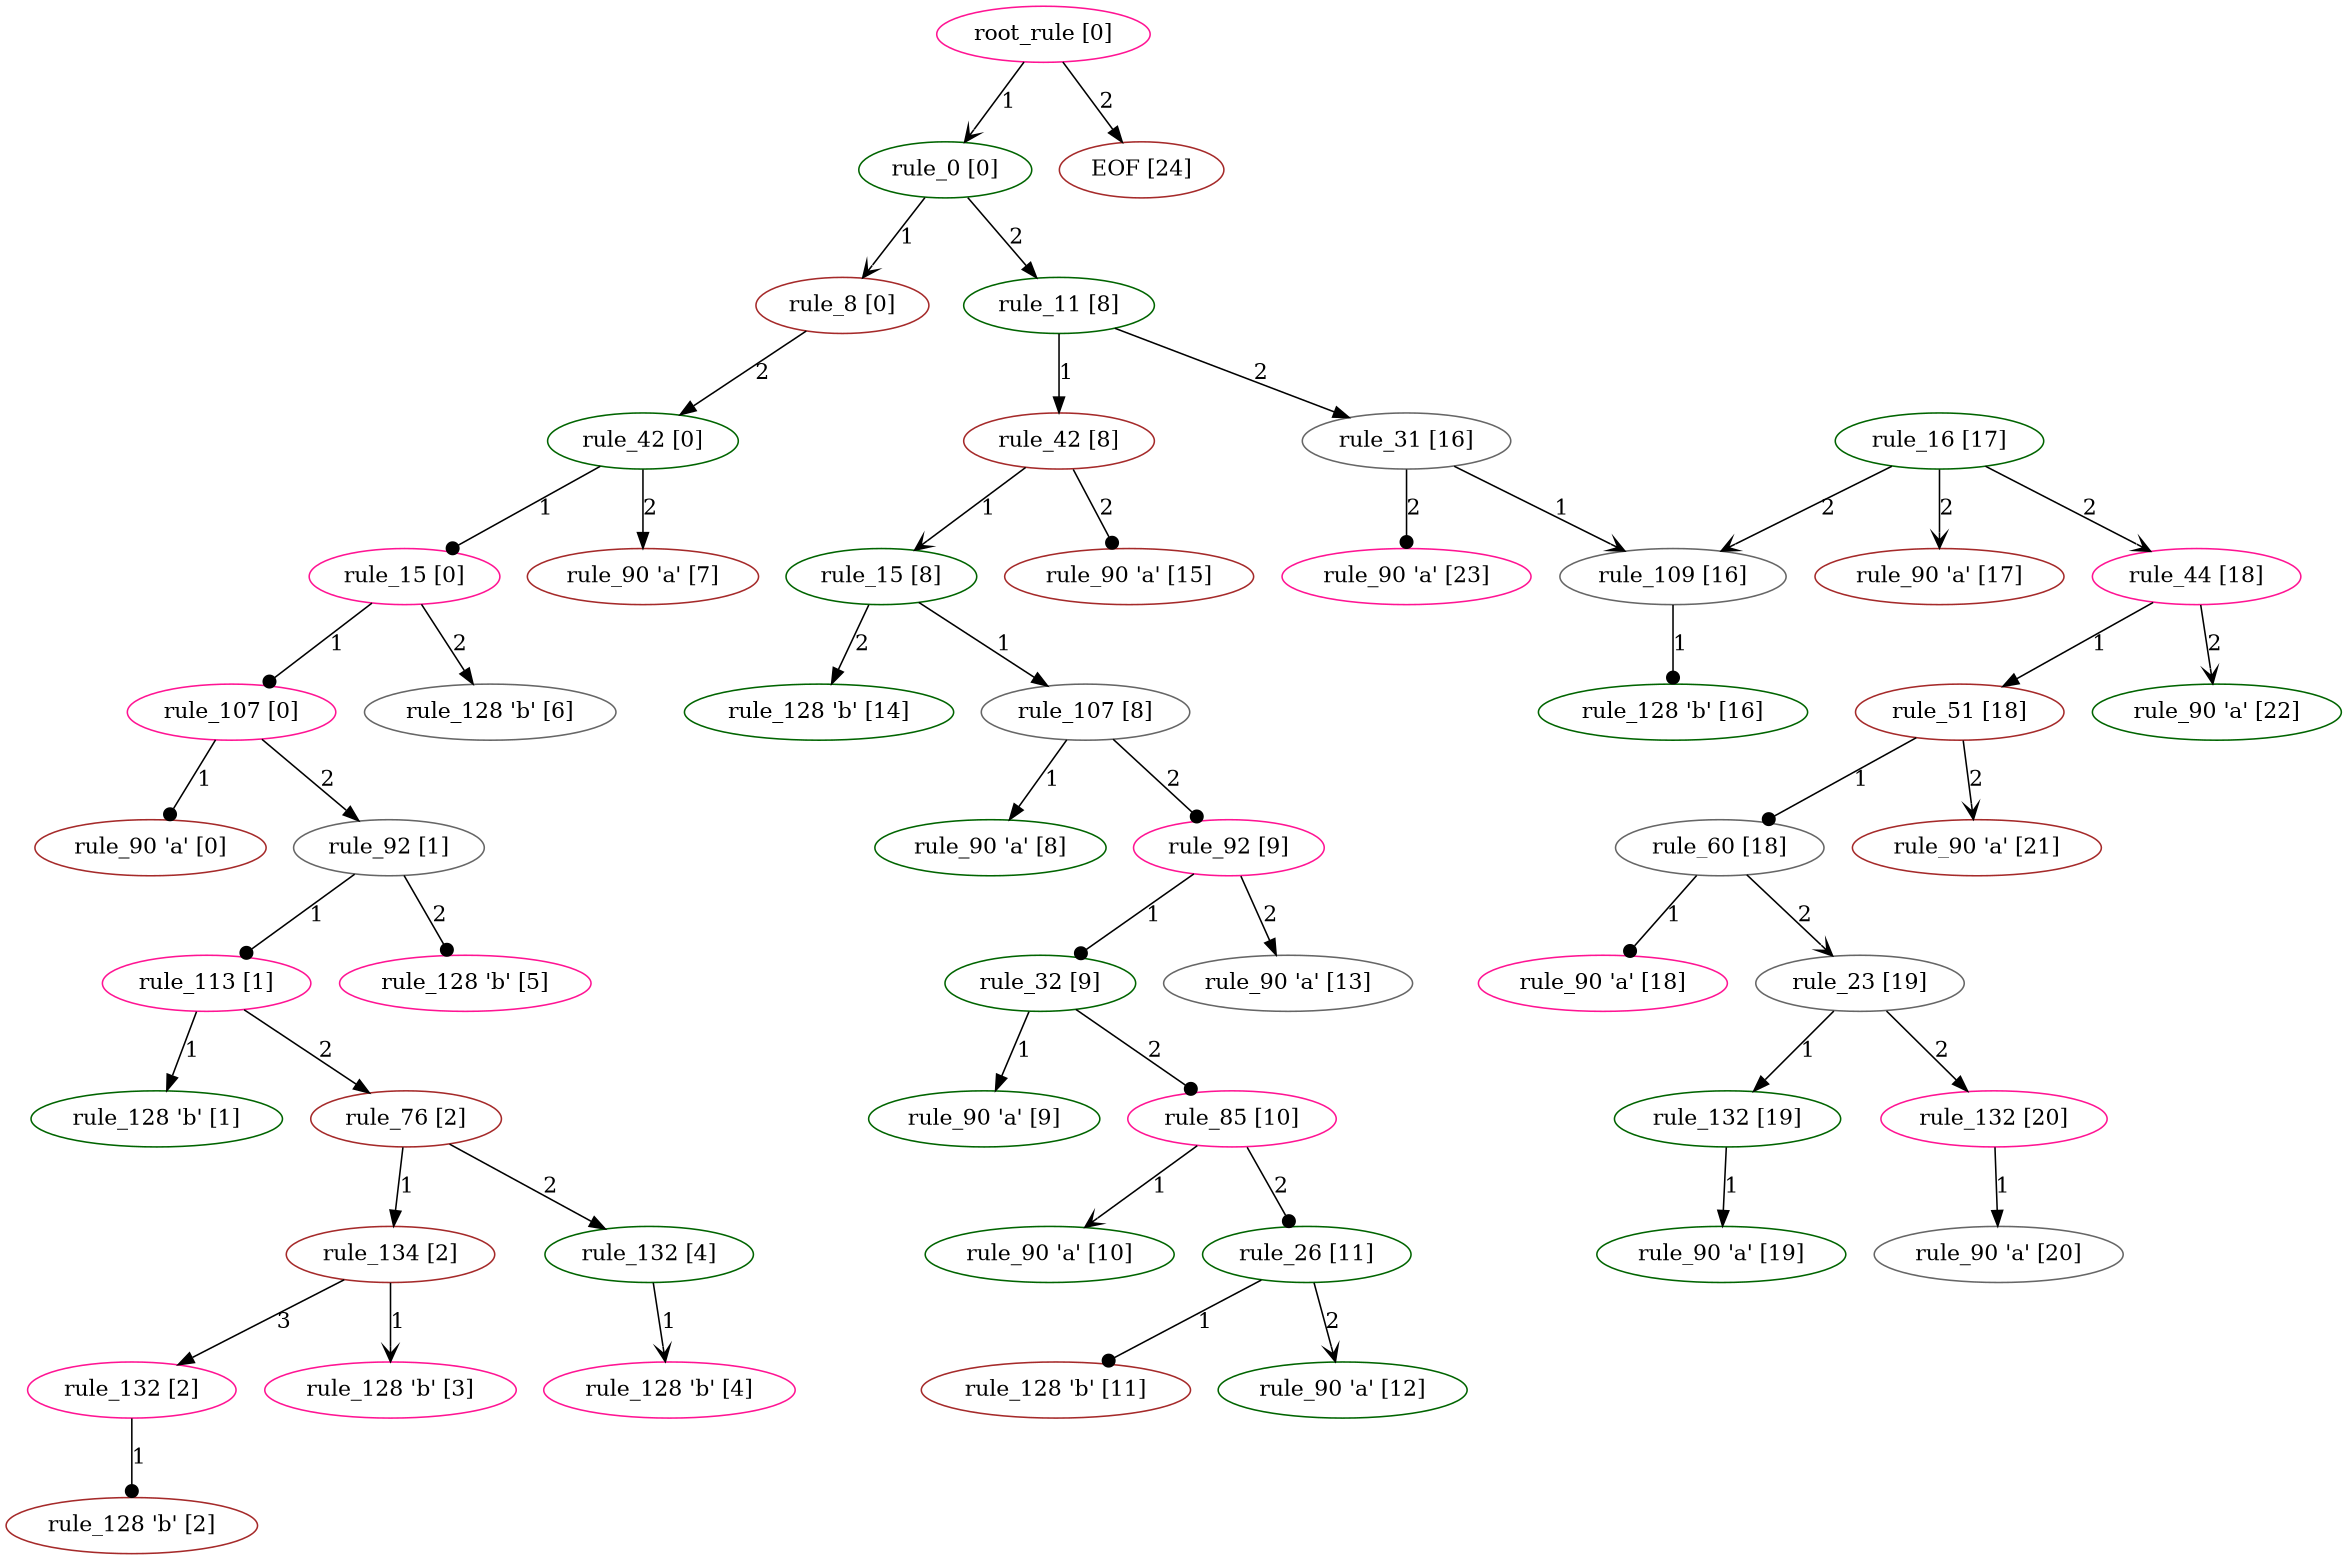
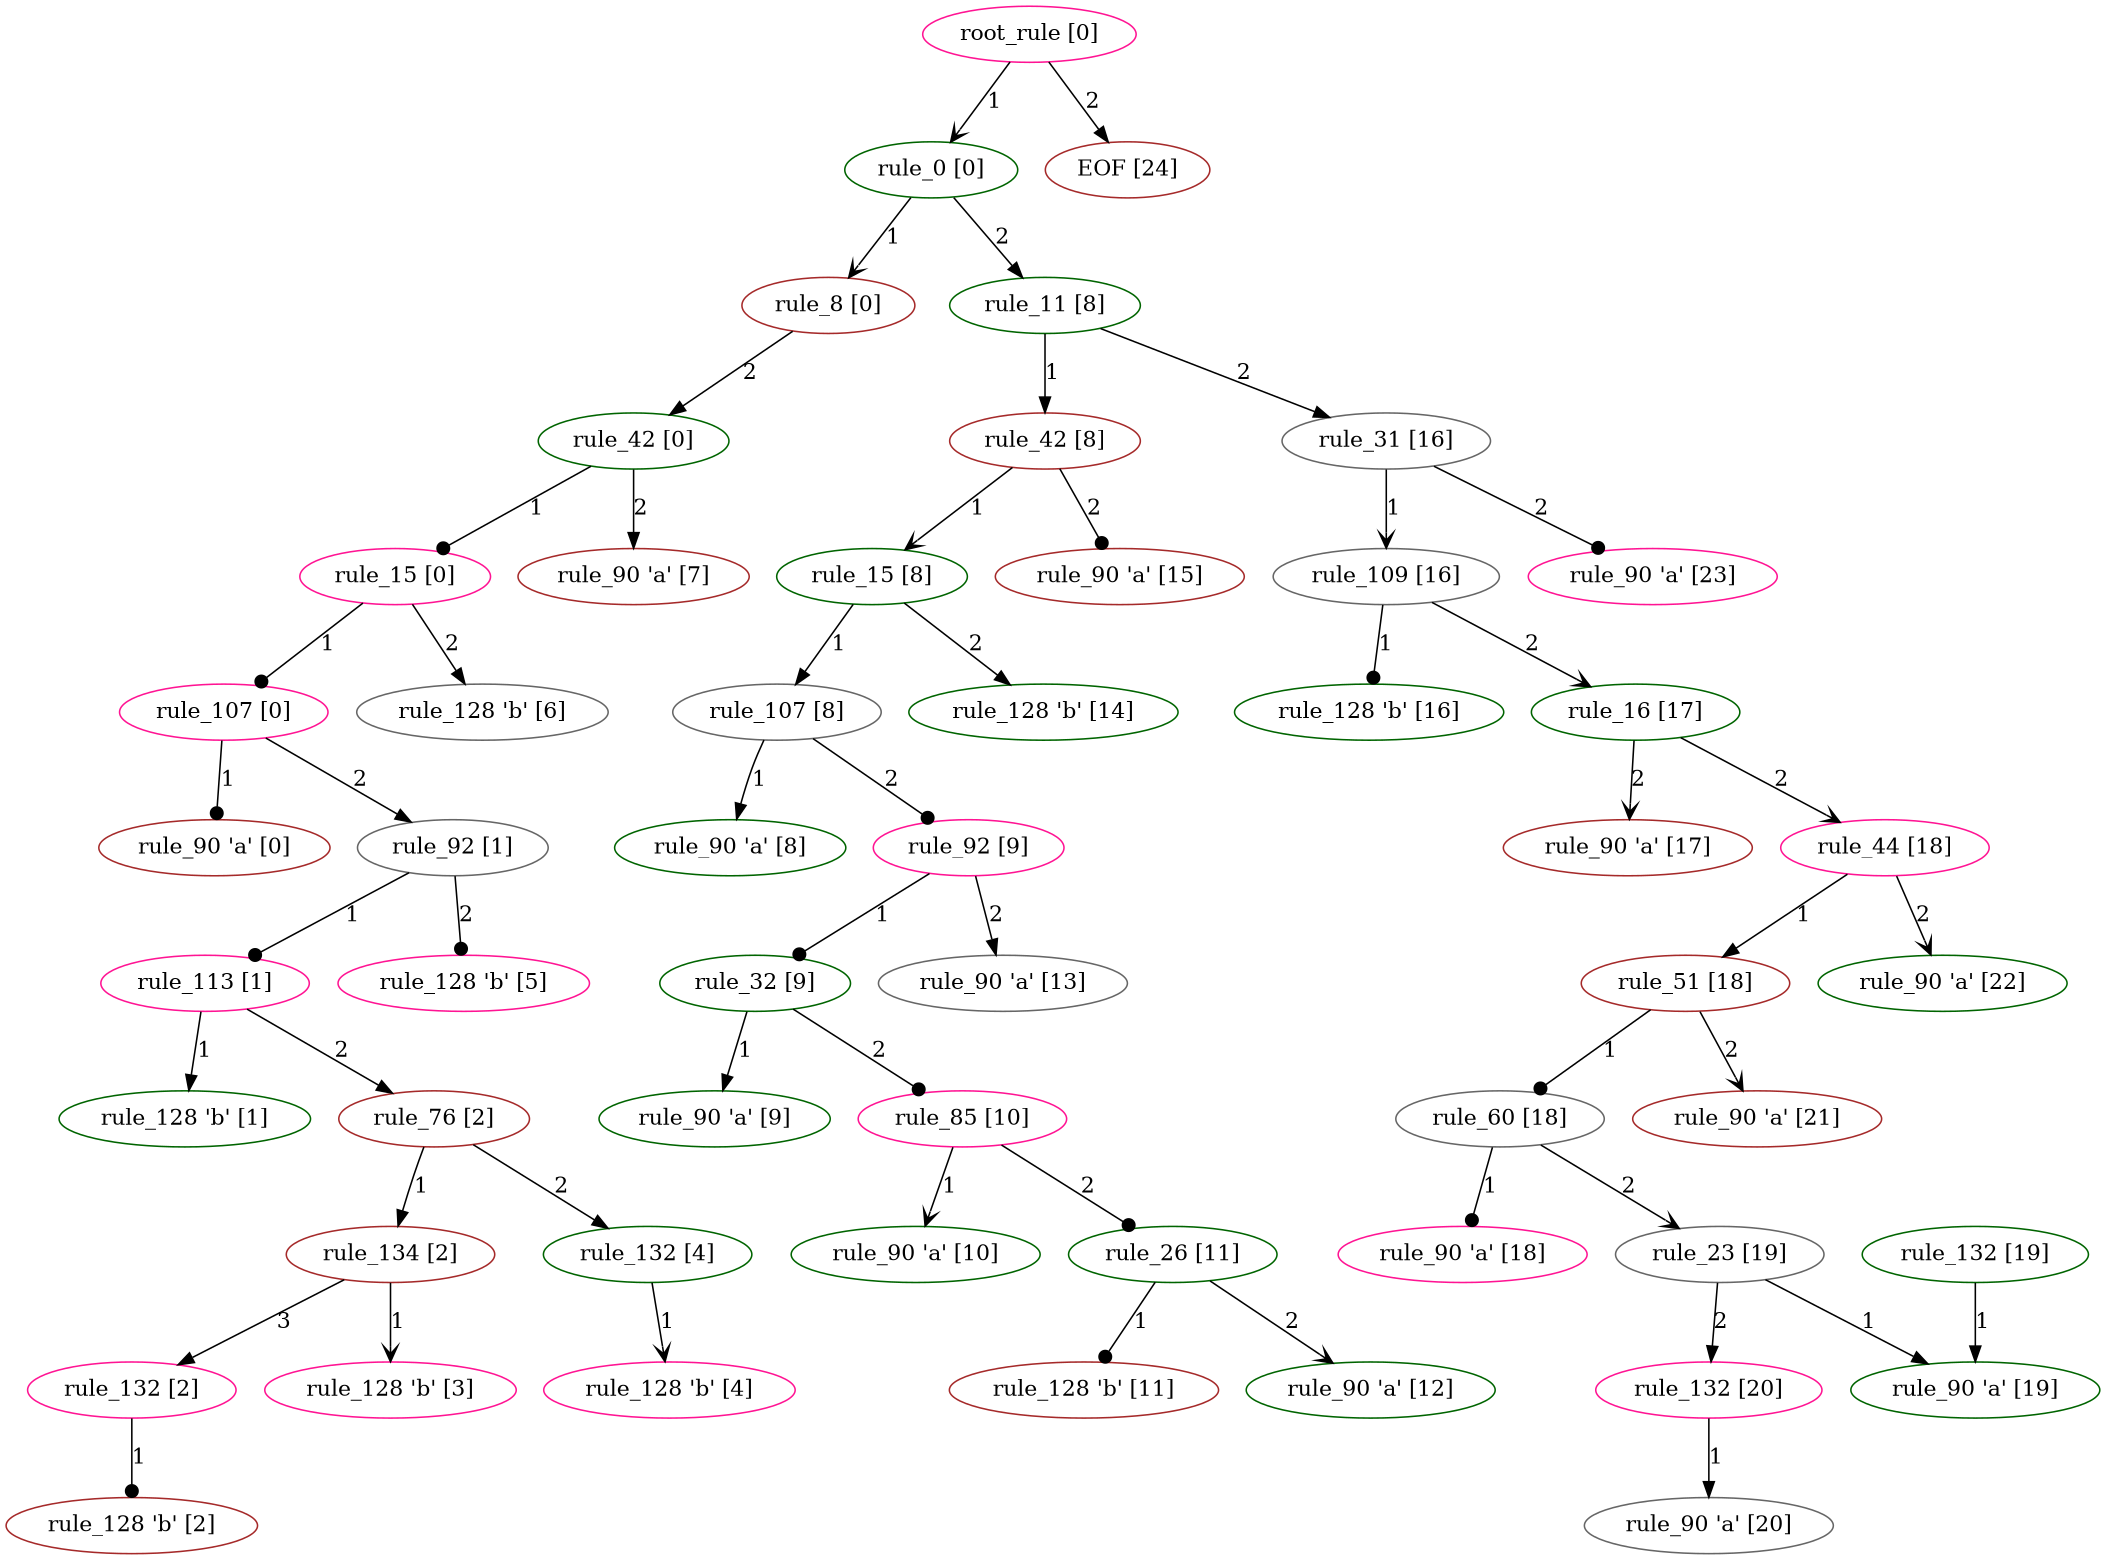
(1814, 505) -> (1504, 641)
(1800, 1045) -> (1840, 1318)
